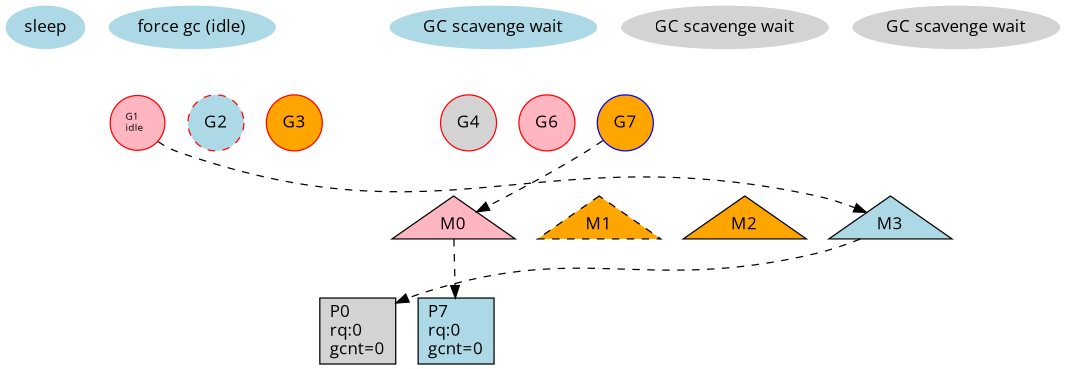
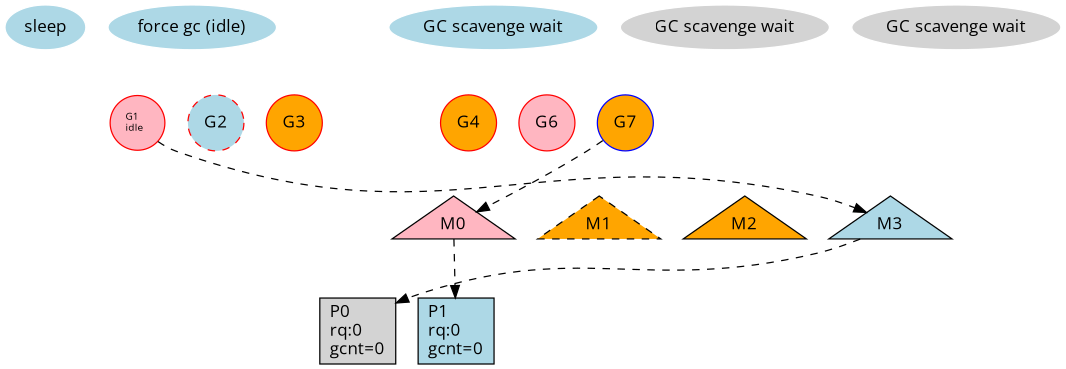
(469, 123) -> (469, 123)
(456, 331) -> (456, 331)
